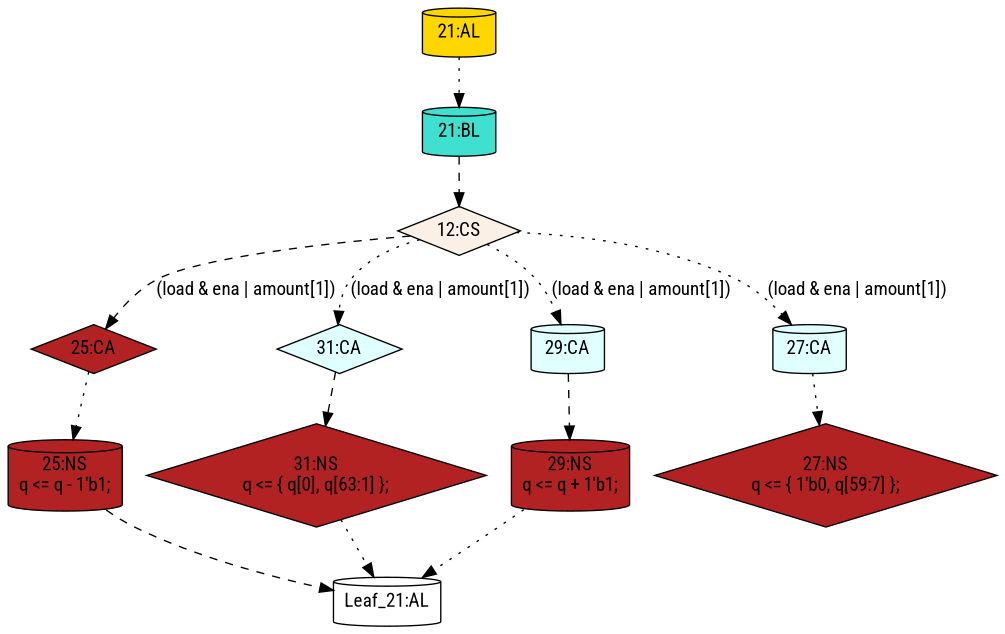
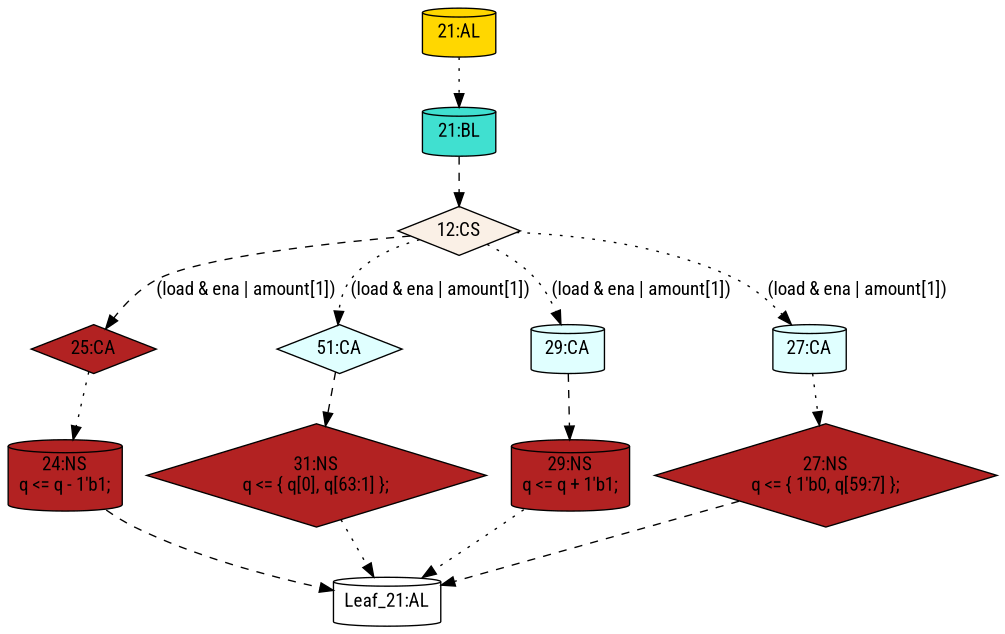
(340, 349) -> (340, 349)
(65, 475) -> (65, 475)
none -> (597, 541)
